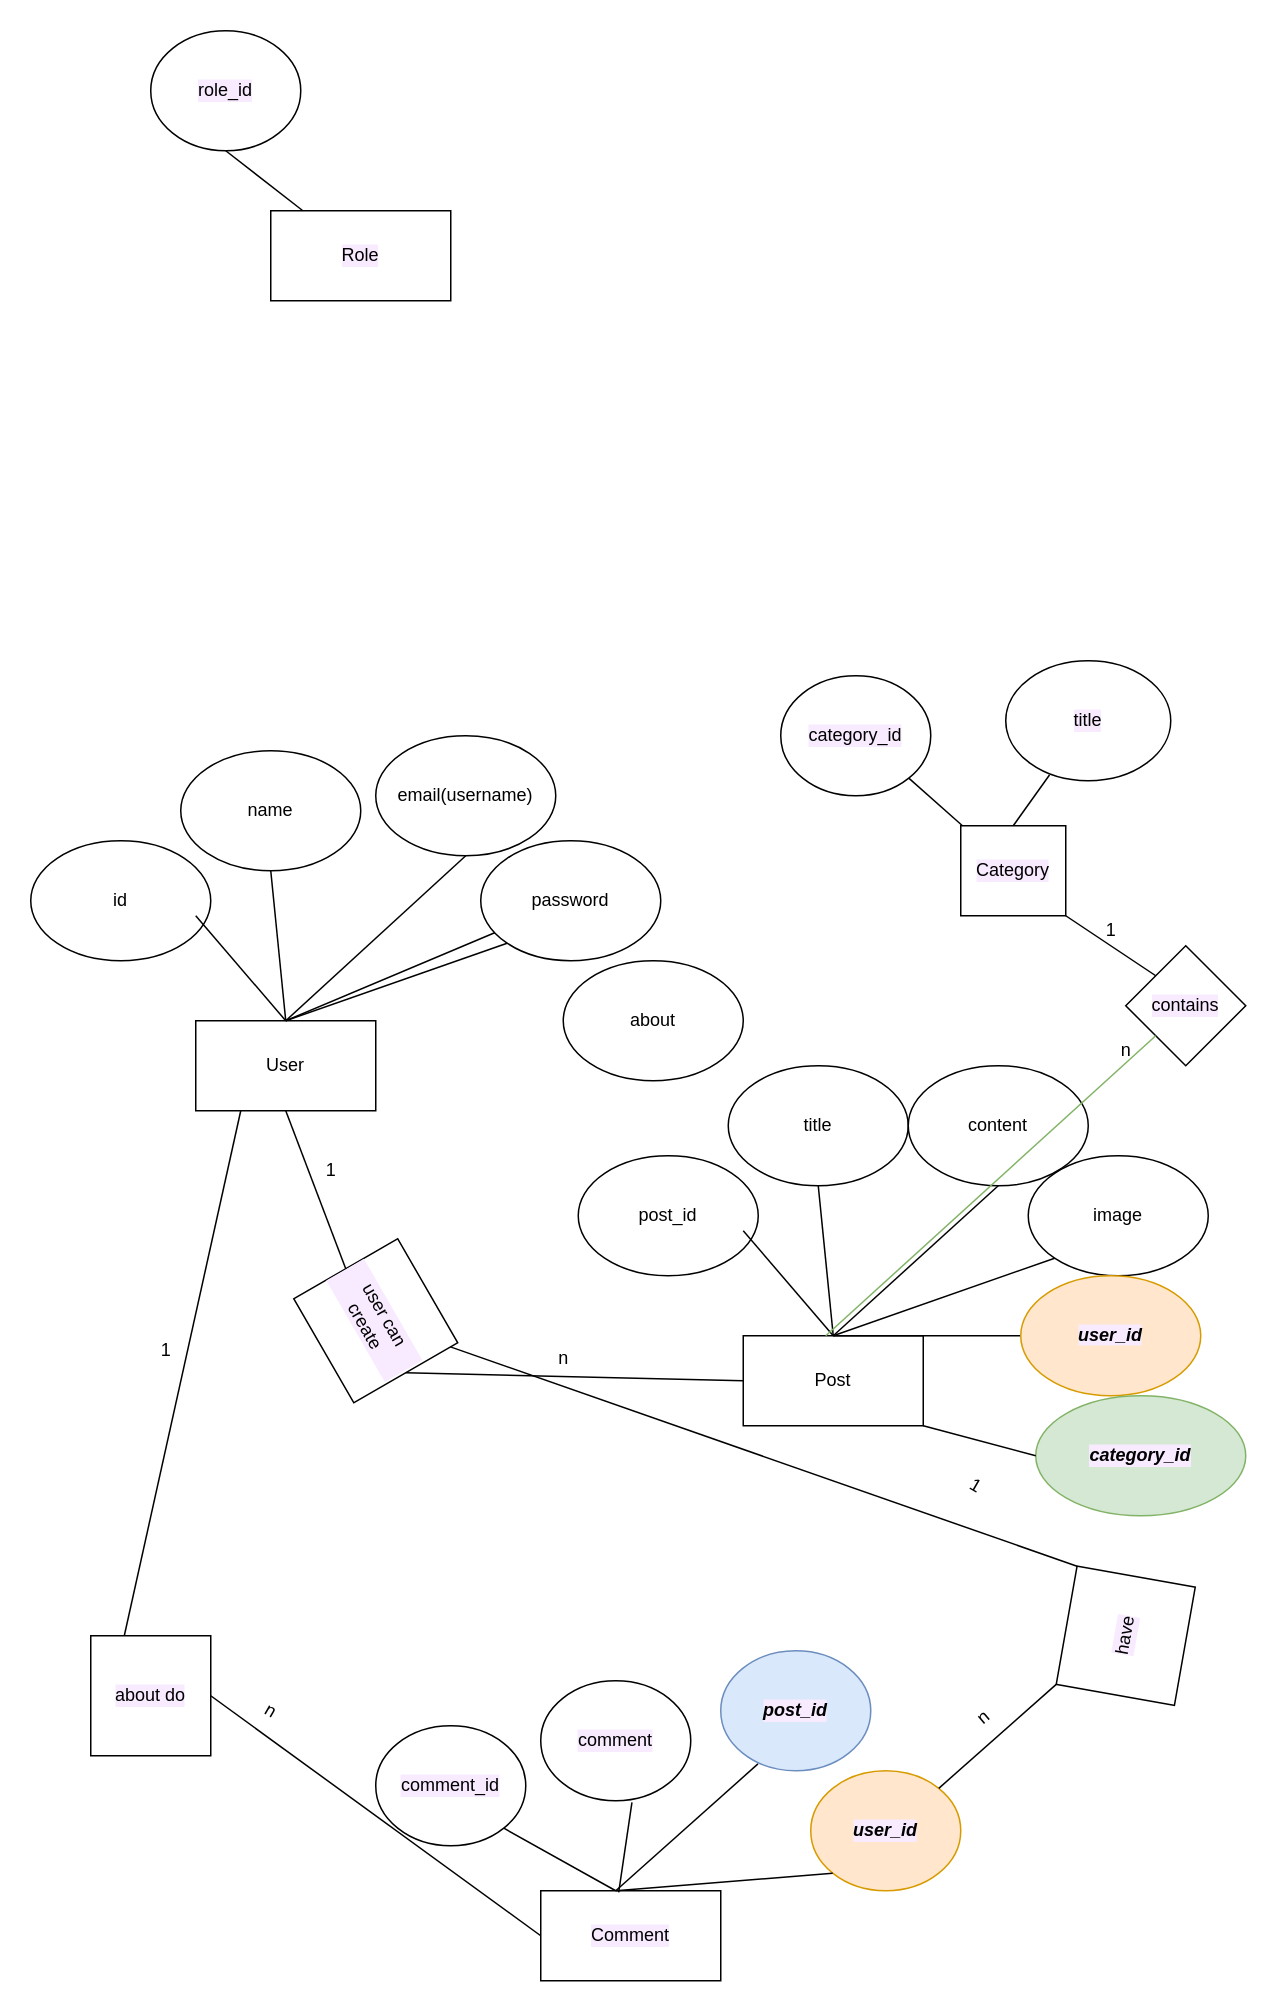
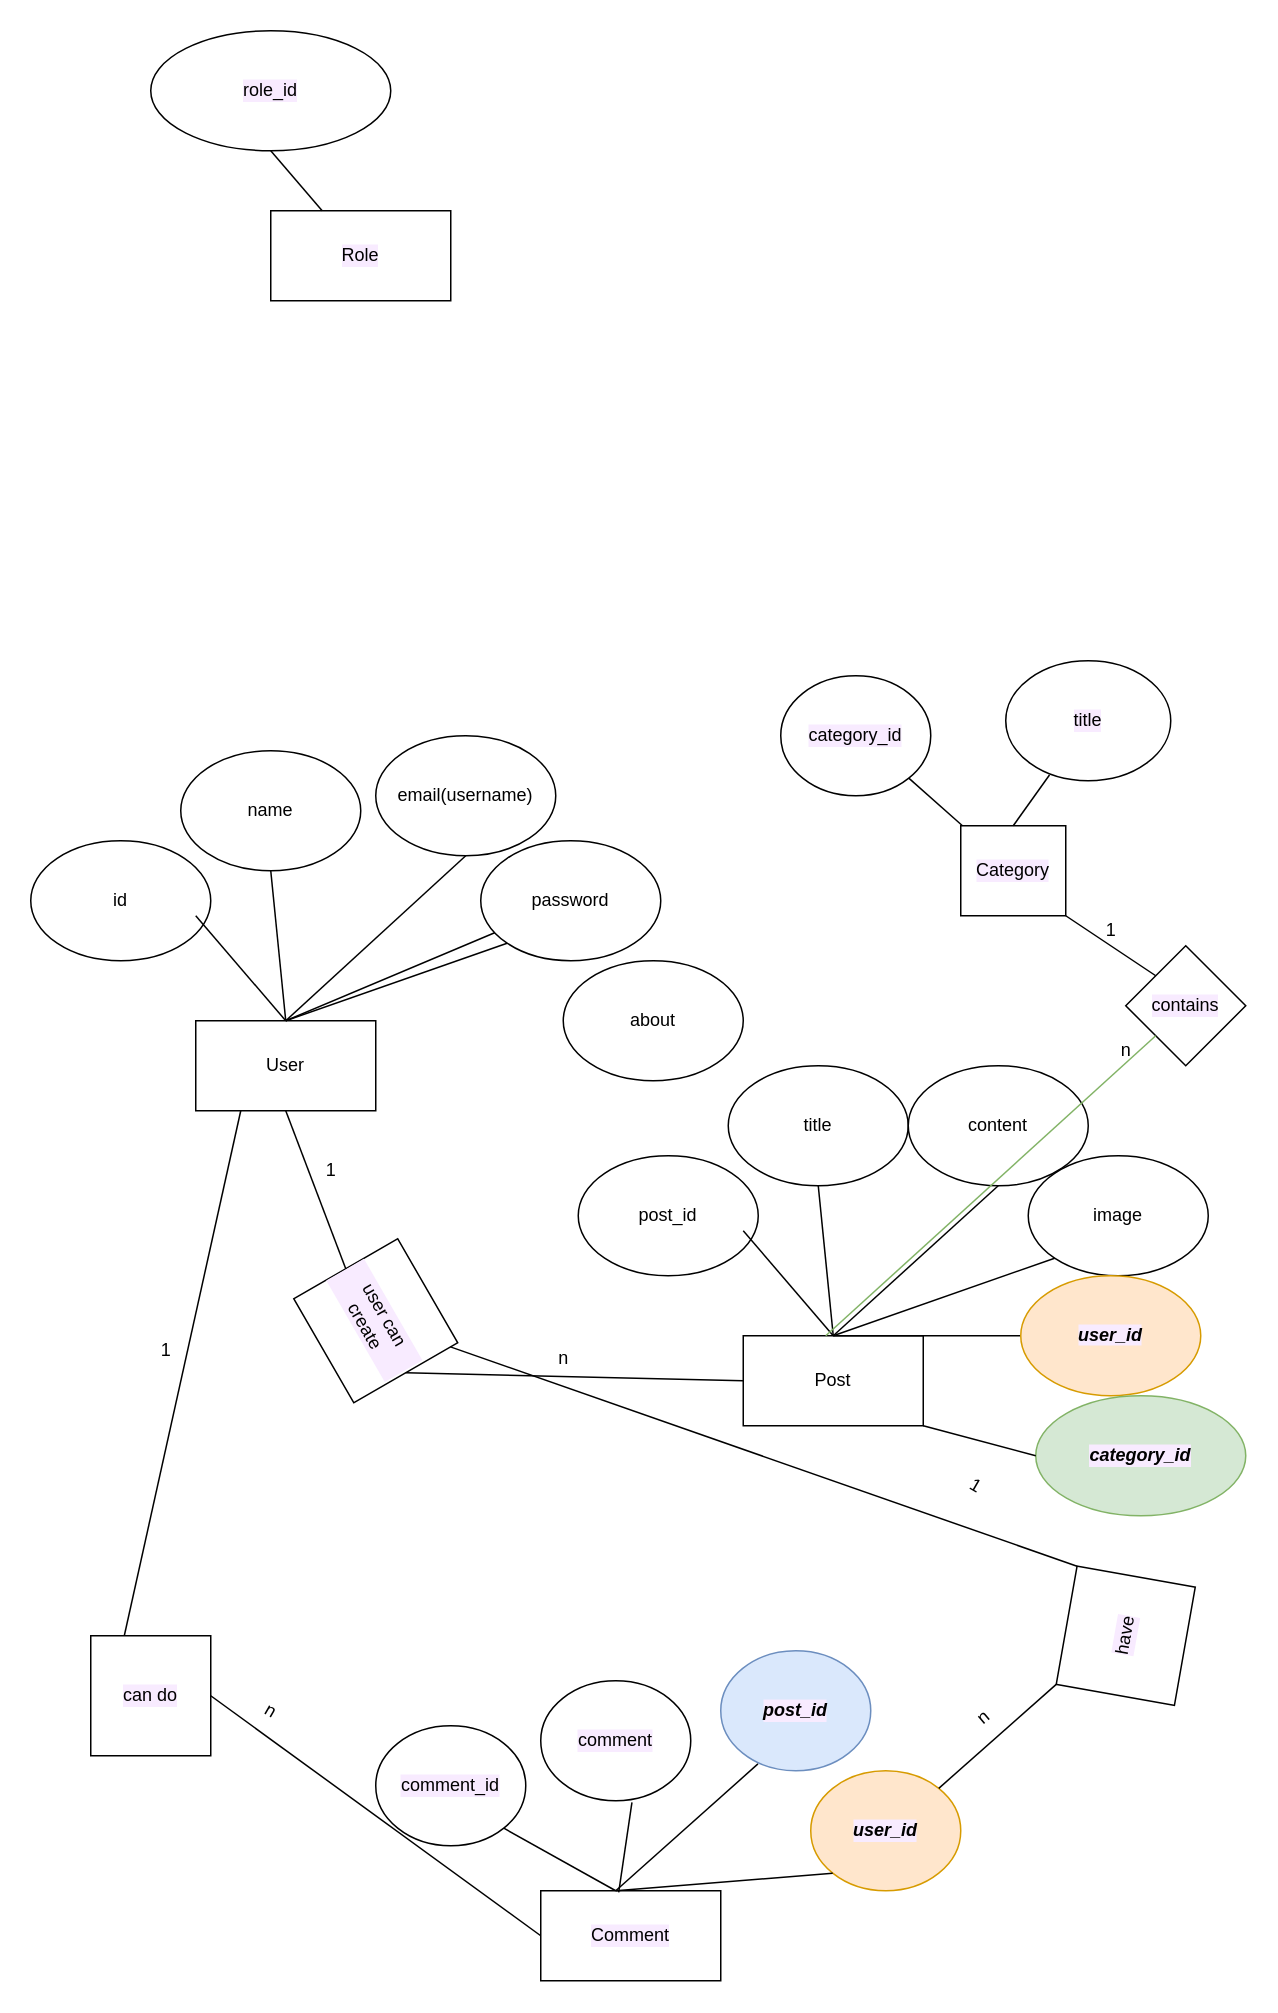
(226, 91) -> (271, 91)
(151, 1696) -> (151, 1696)
